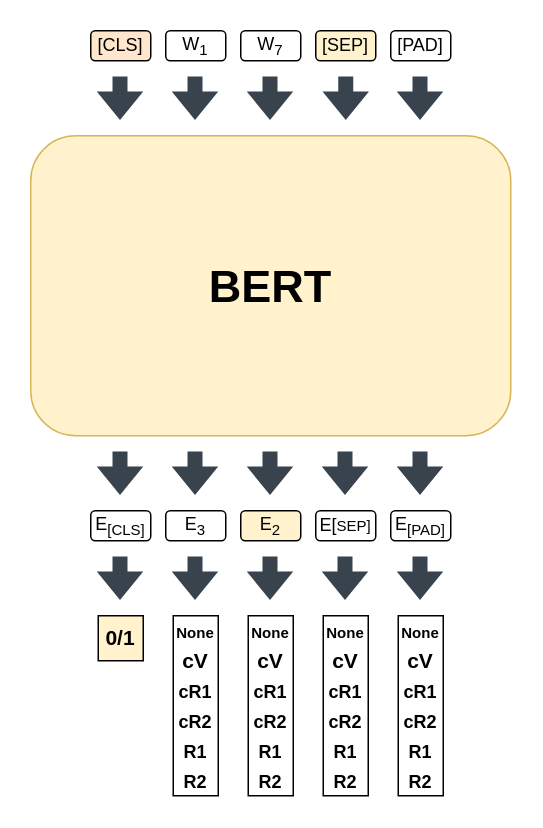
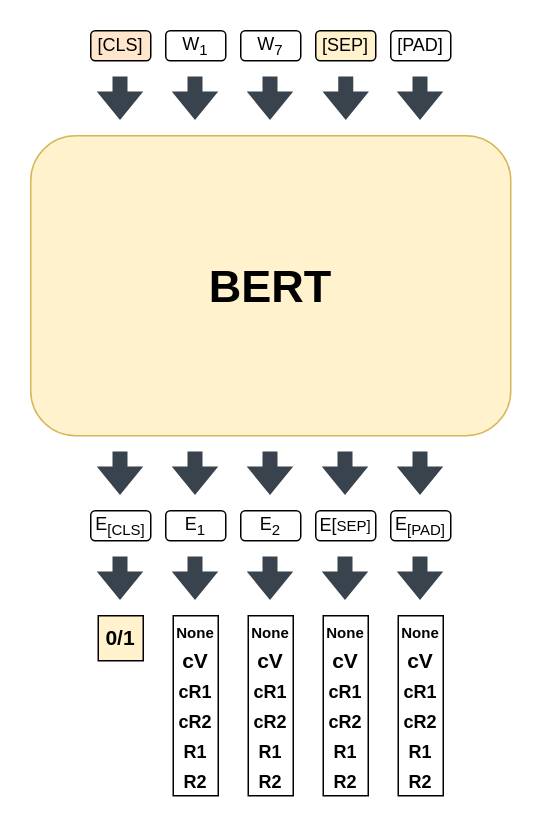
(196, 526) -> (196, 526)
(271, 526) -> (271, 526)
